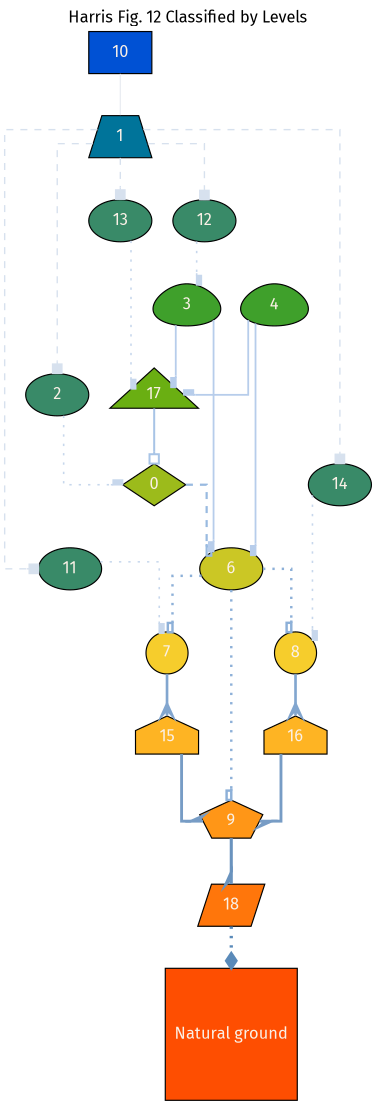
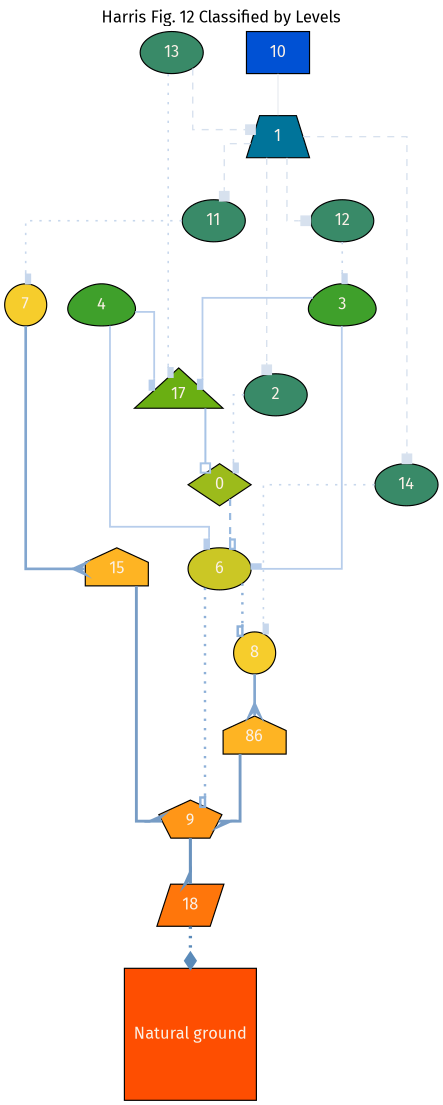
(120, 173) -> (193, 124)
(172, 584) -> none
(296, 737) -> (255, 737)
